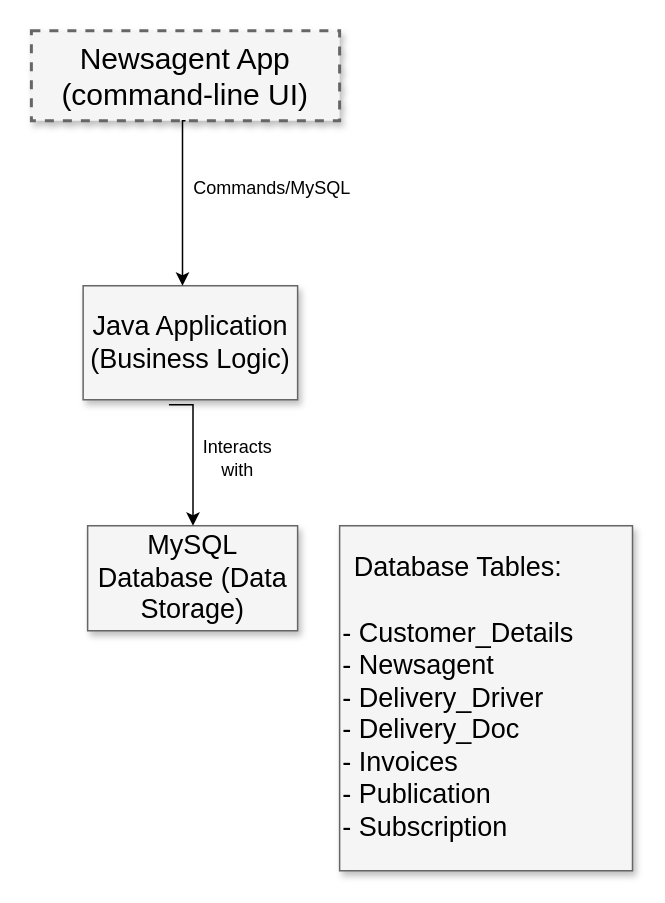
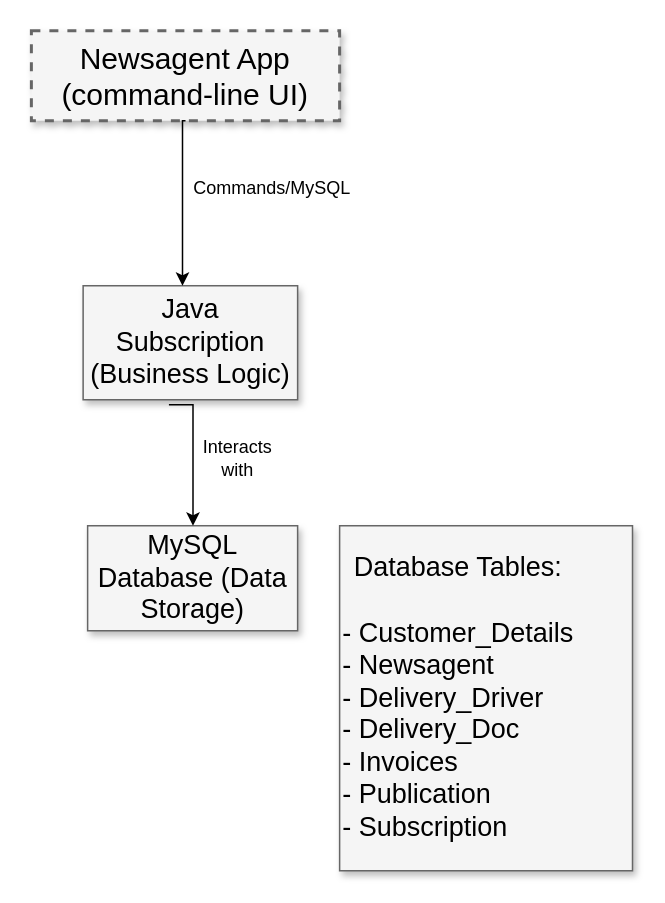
(191, 343) -> (191, 343)
